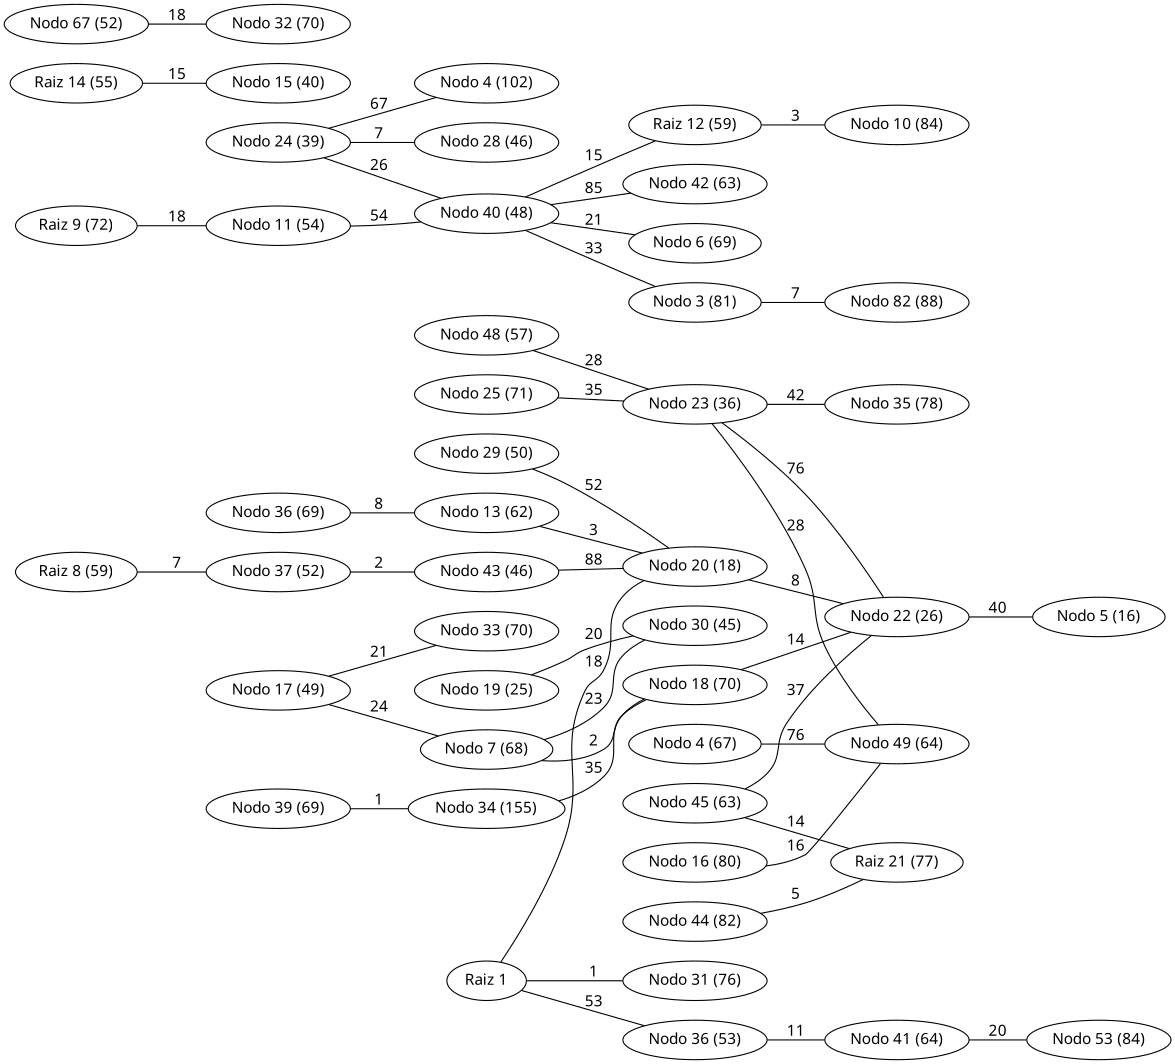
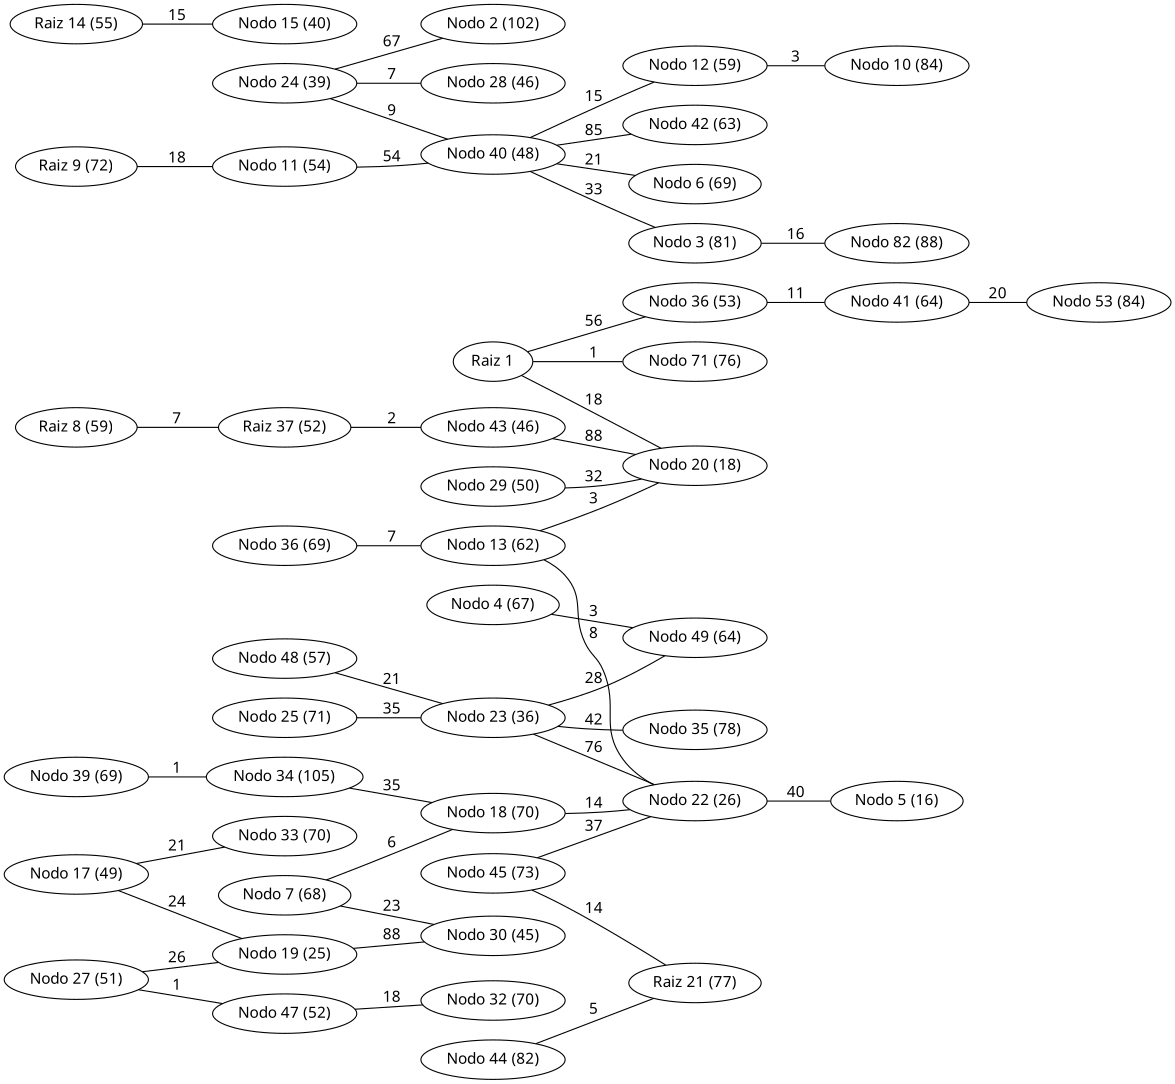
(76, 24) -> (285, 1014)
(487, 83) -> (493, 24)
(695, 125) -> (695, 66)
(379, 166) -> (392, 111)
(796, 294) -> (796, 235)
(594, 361) -> (392, 680)
(594, 486) -> (594, 477)
(379, 505) -> (392, 538)
(278, 572) -> (285, 427)
(796, 592) -> (603, 671)
(594, 635) -> (392, 935)
(384, 720) -> (180, 915)
(796, 736) -> (594, 612)
(594, 741) -> (392, 843)
(695, 803) -> (493, 873)
(487, 809) -> (285, 777)
(695, 862) -> none
none -> (76, 980)
(695, 981) -> (695, 362)
(594, 1002) -> (594, 322)
